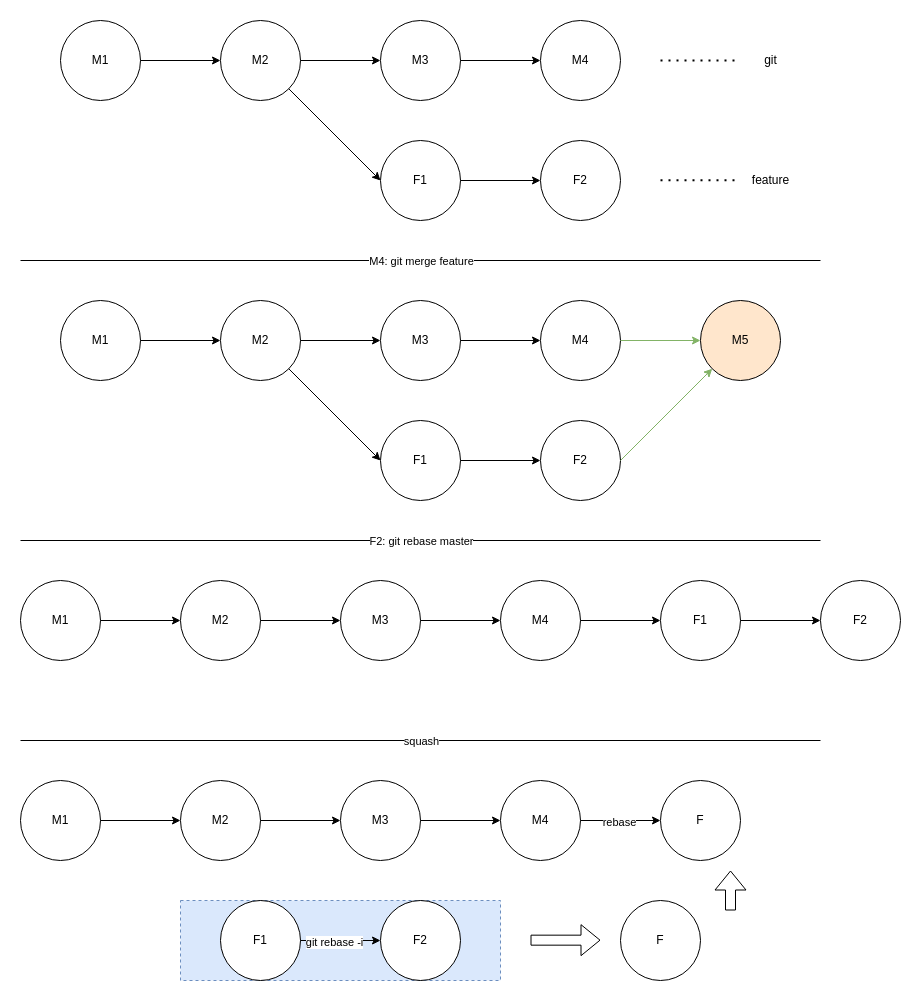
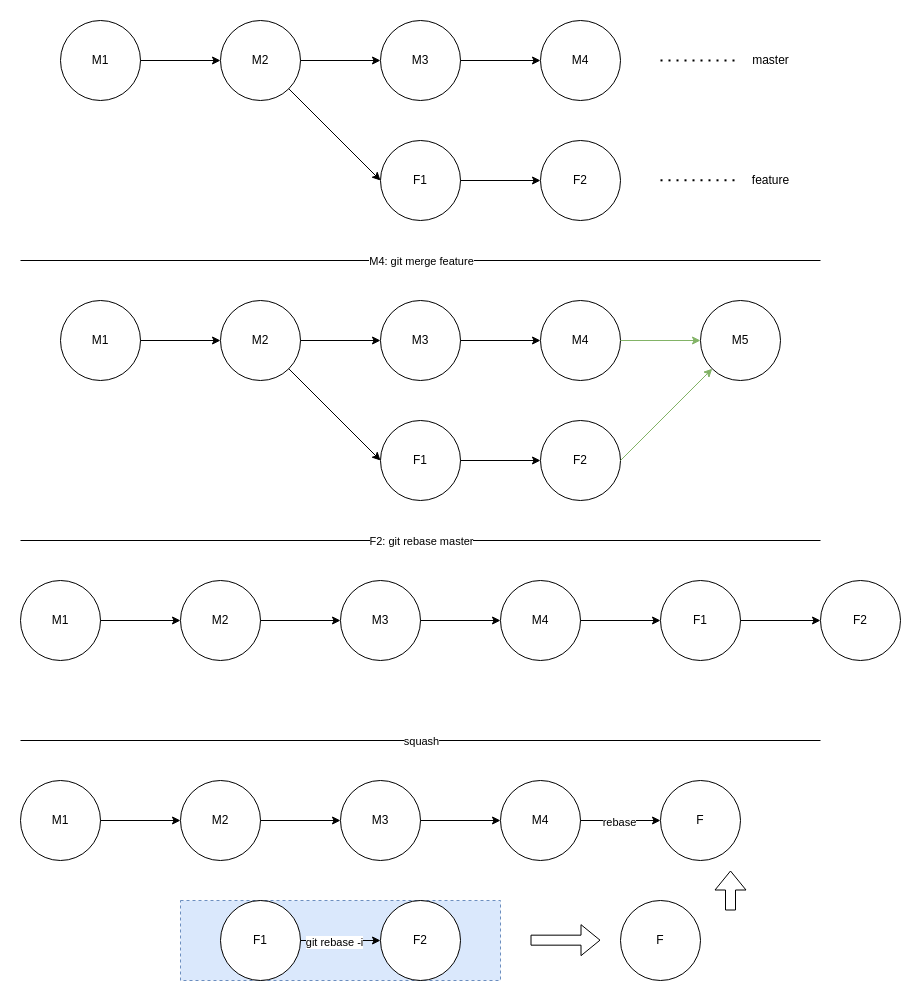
(771, 61) -> (771, 61)
(741, 341) -> (741, 341)
